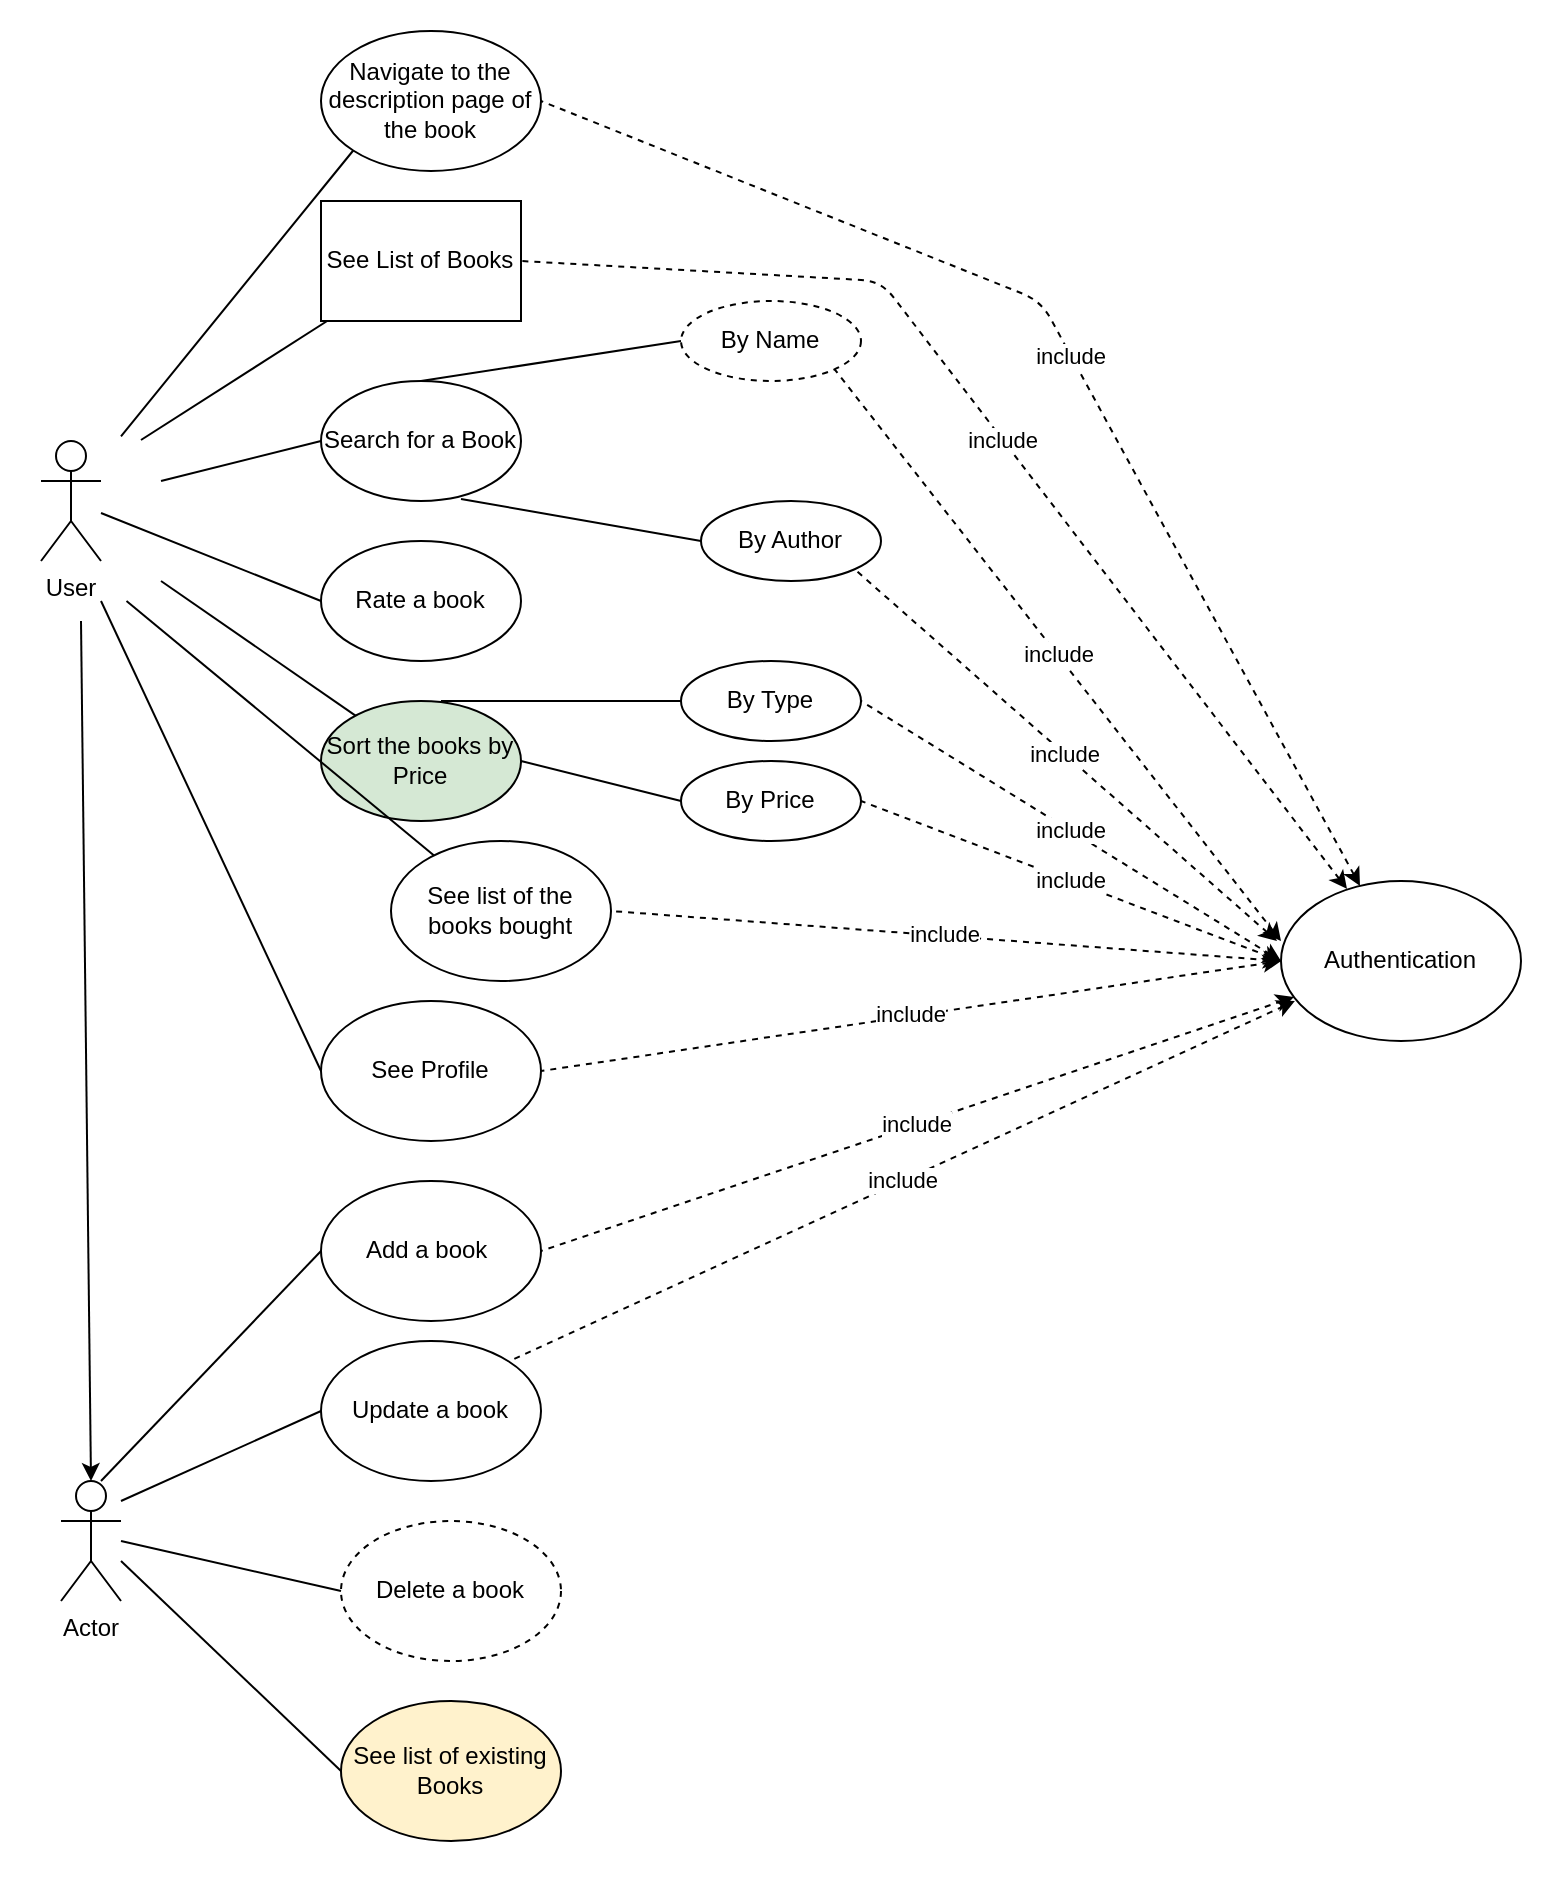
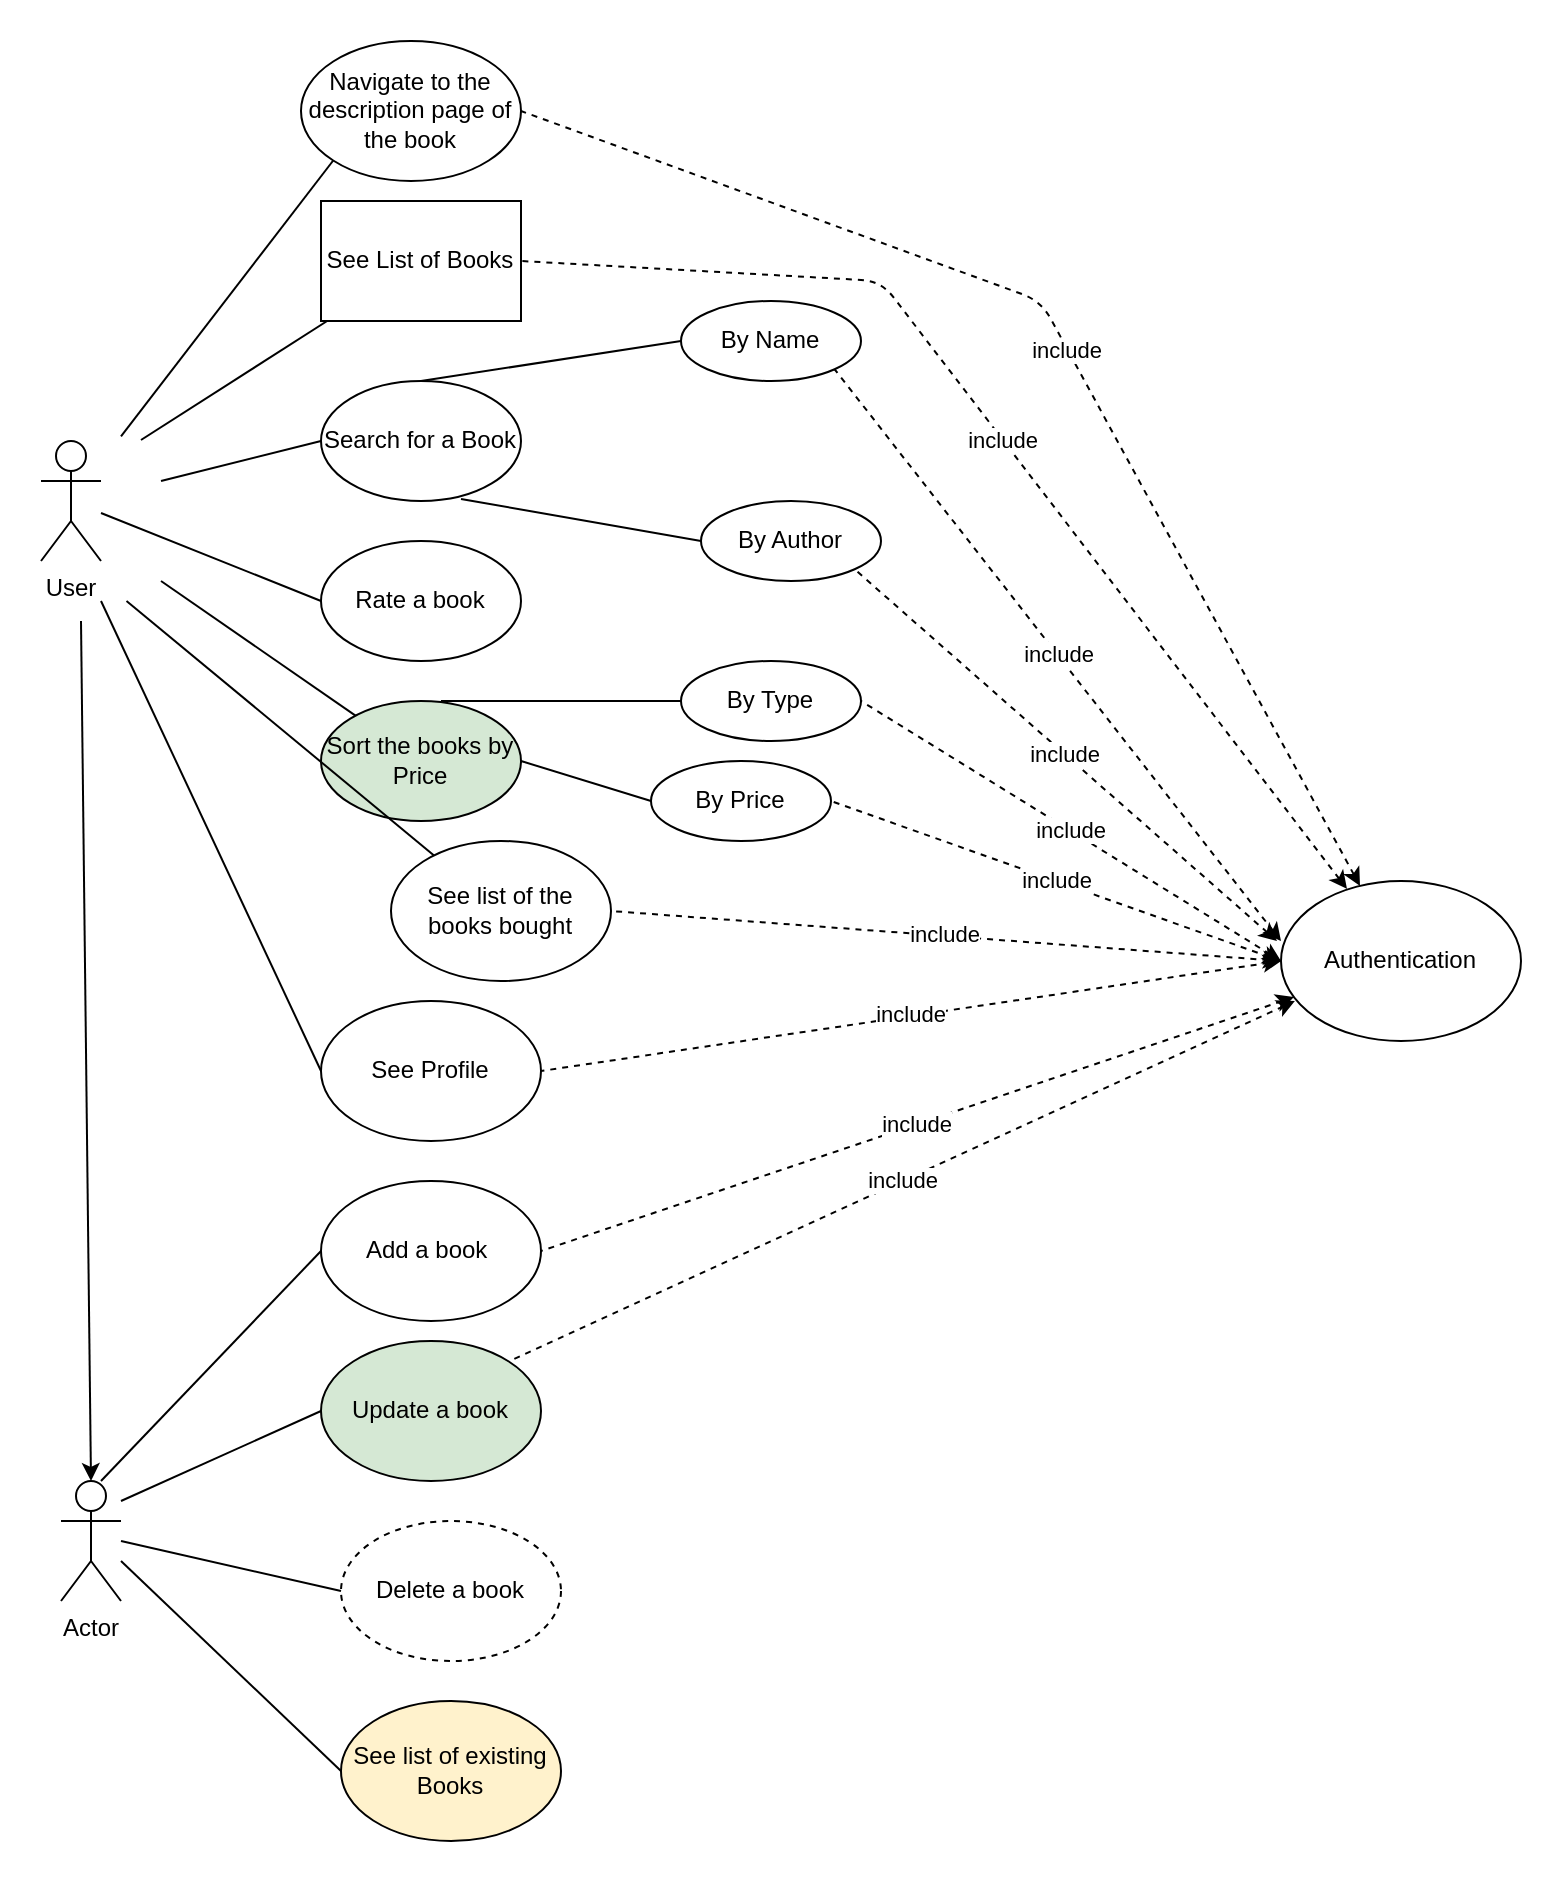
(431, 101) -> (411, 111)
(771, 341) -> (771, 341)
(771, 801) -> (741, 801)
(431, 1411) -> (431, 1411)
